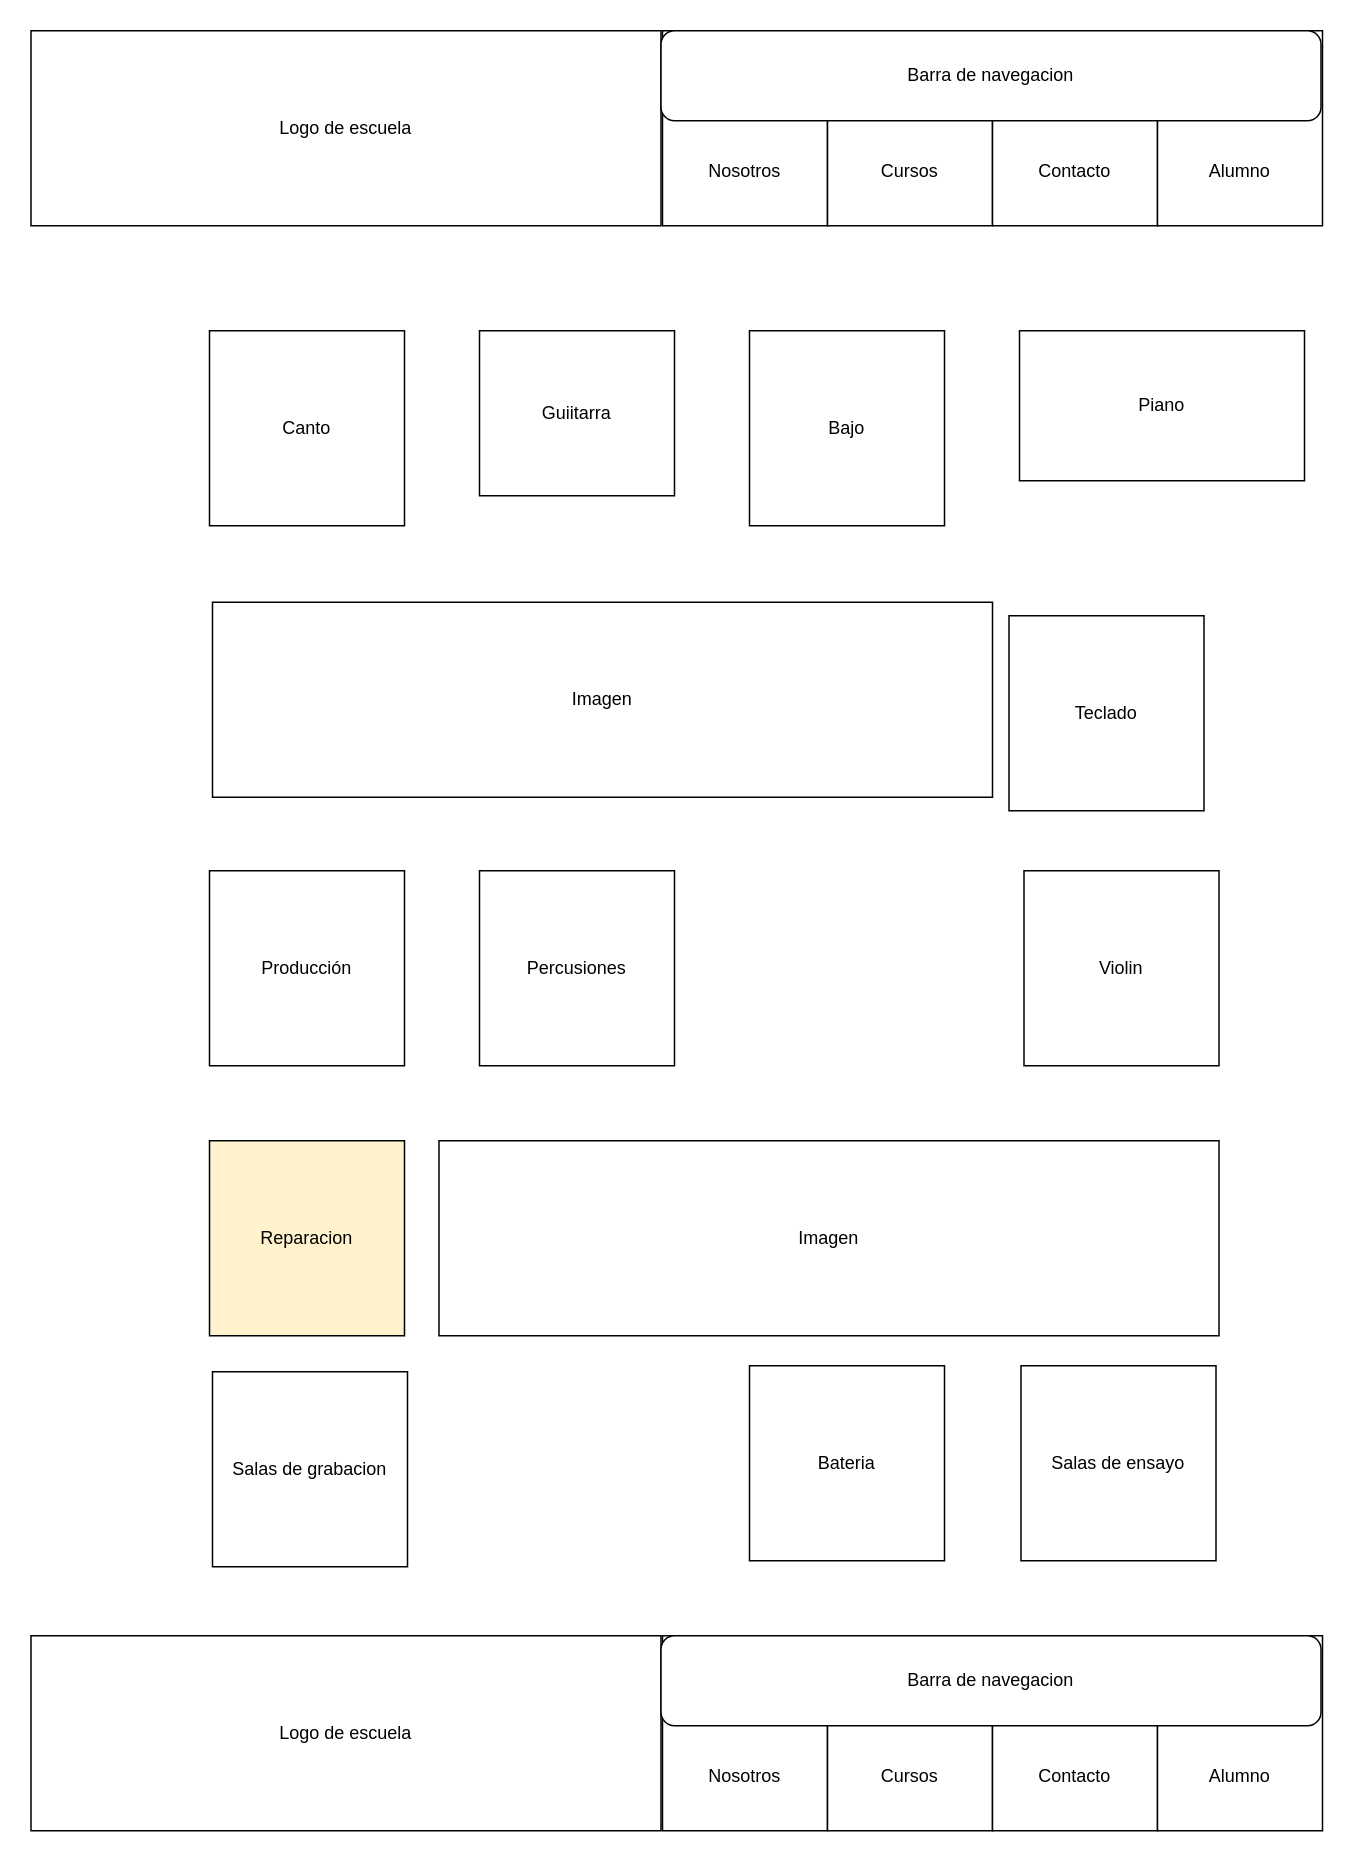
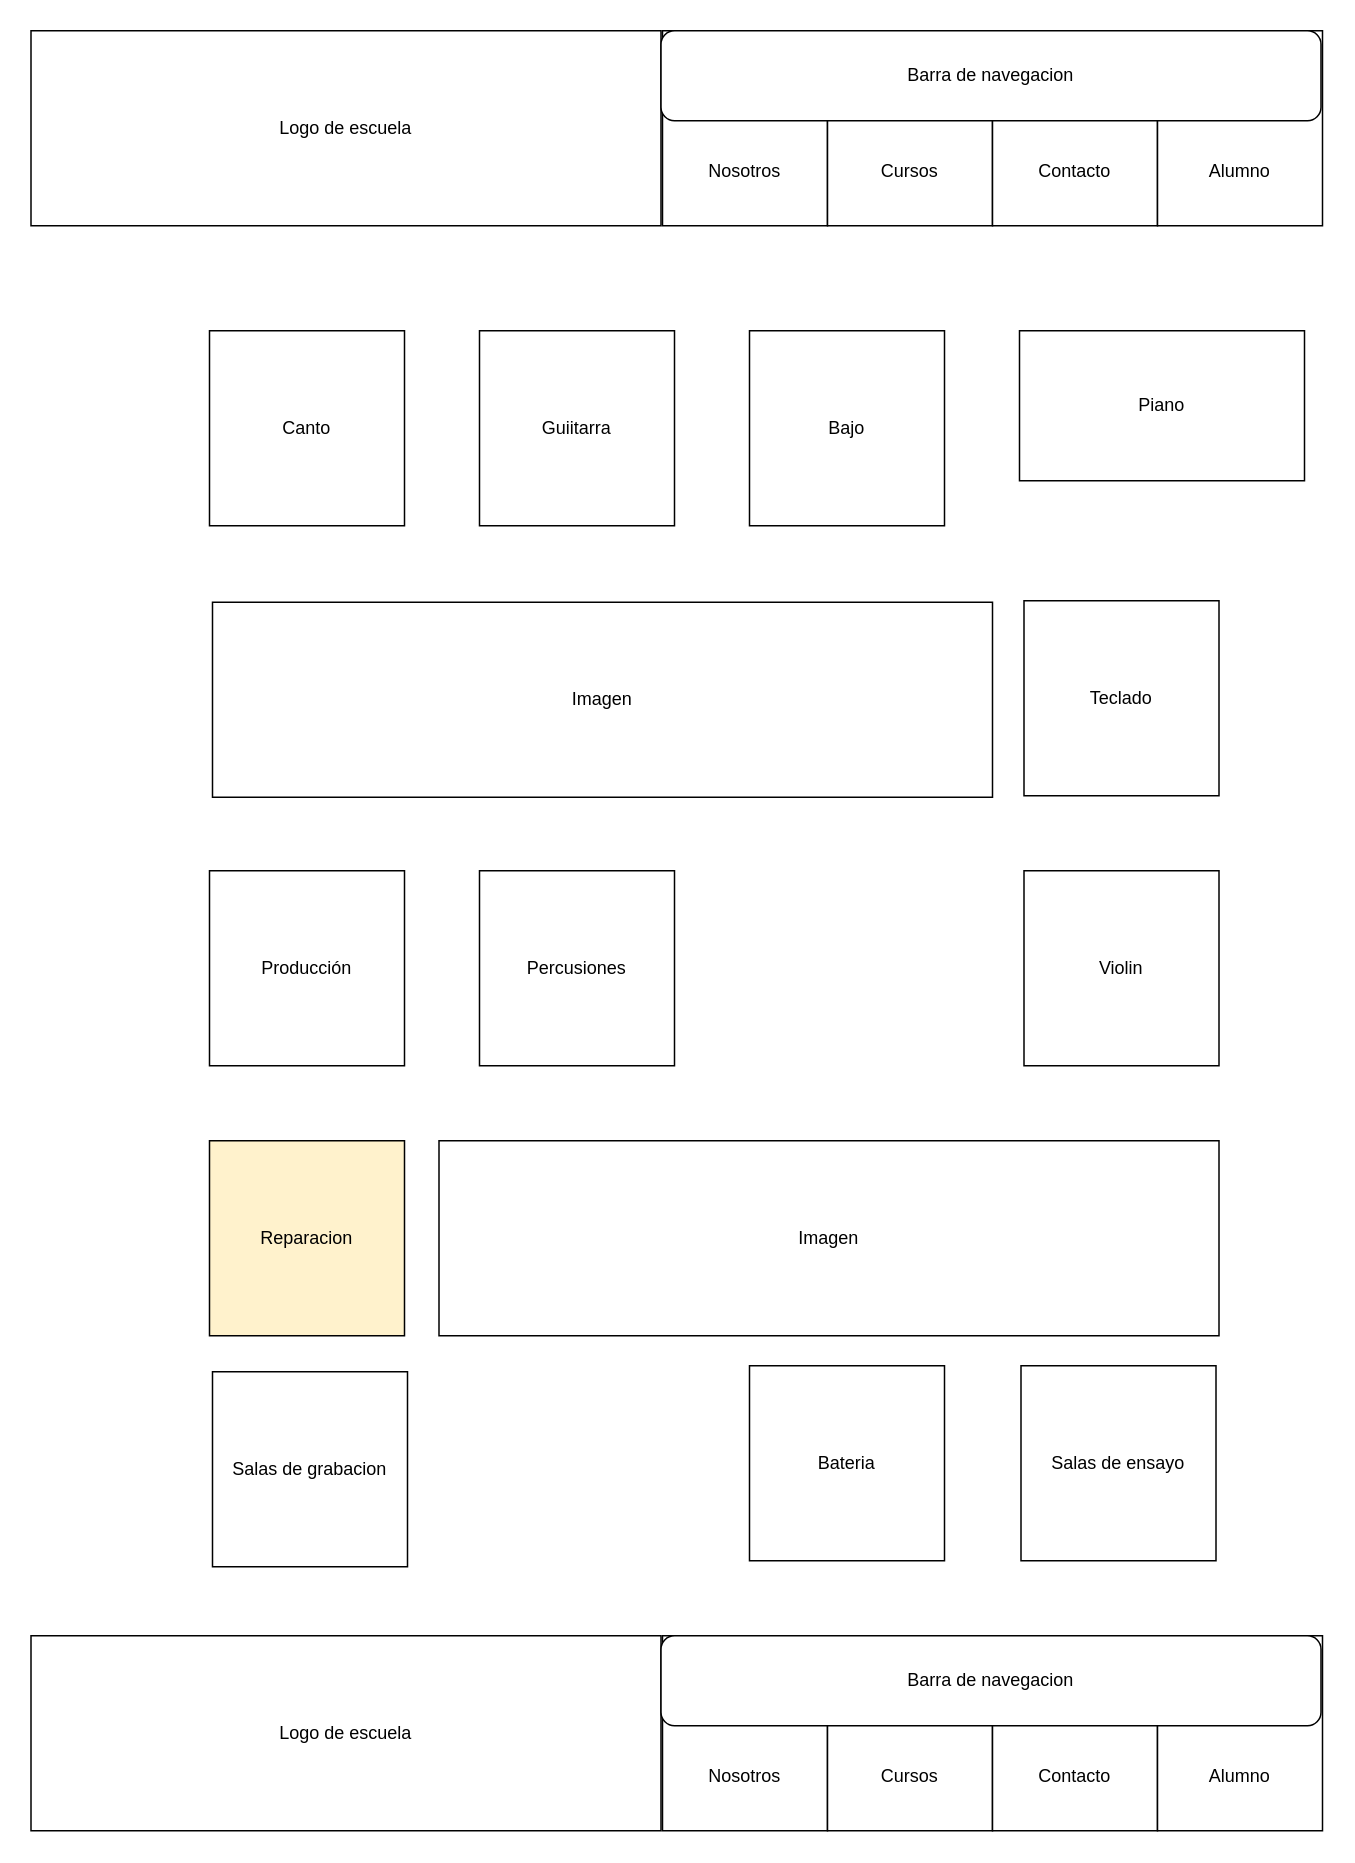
(577, 413) -> (577, 428)
(1106, 713) -> (1121, 698)
